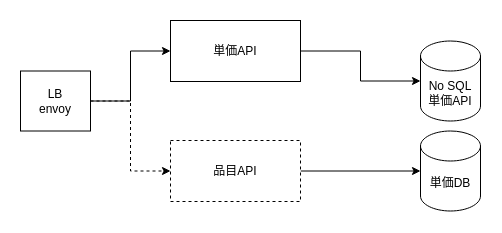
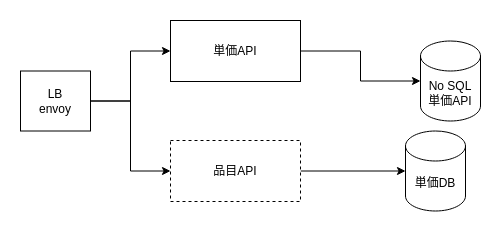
(131, 153) -> (131, 153)
(451, 171) -> (436, 171)
